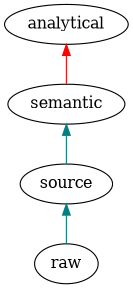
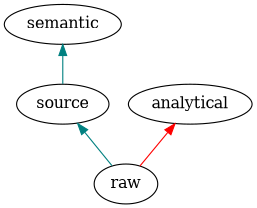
(66, 70) -> (154, 149)
